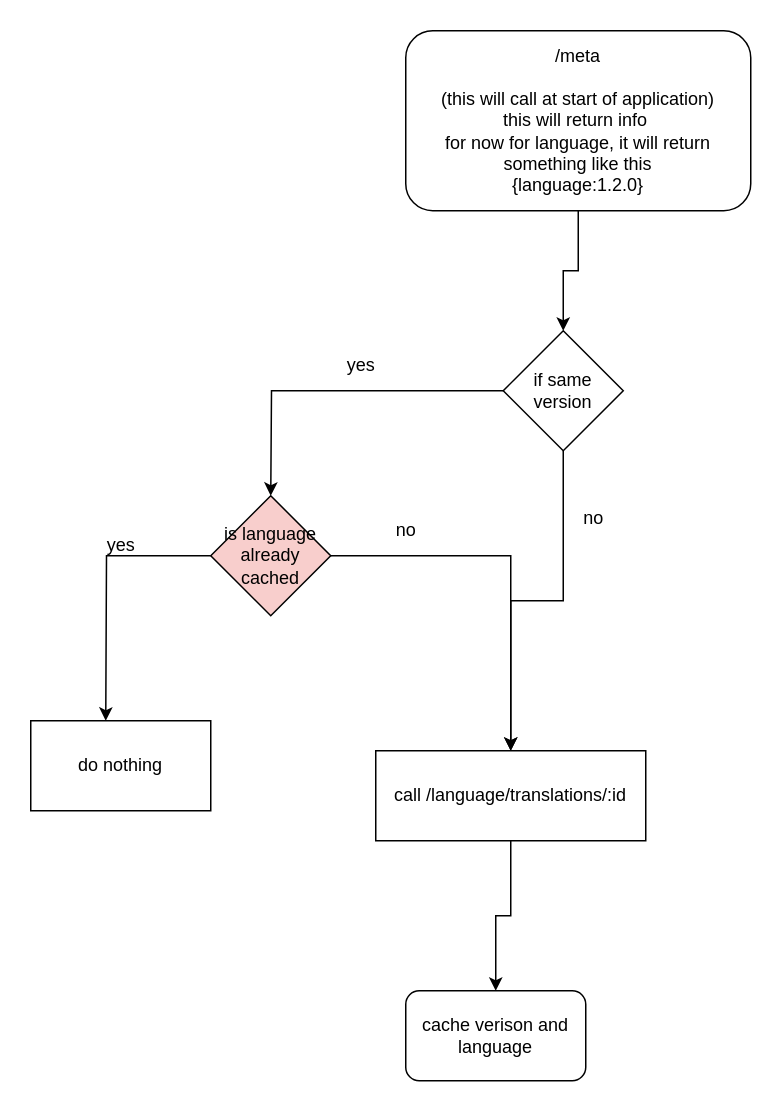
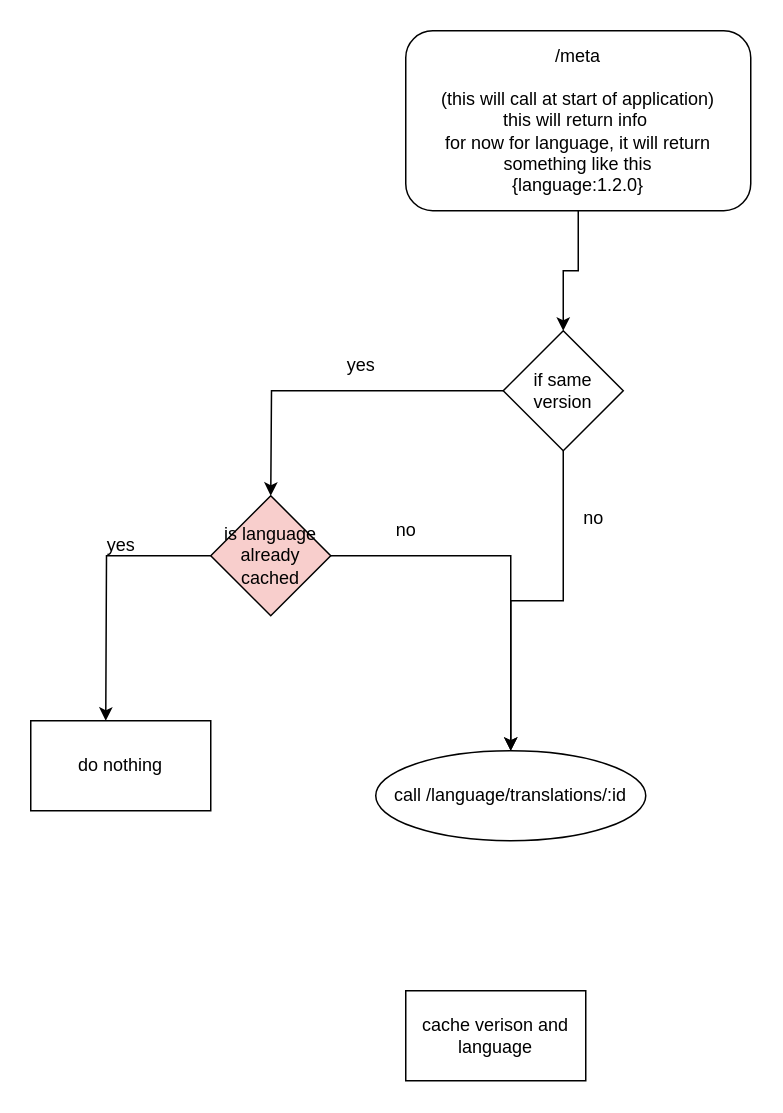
(511, 796) -> (511, 796)
(509, 916) -> none
(496, 1036) -> (496, 1036)
